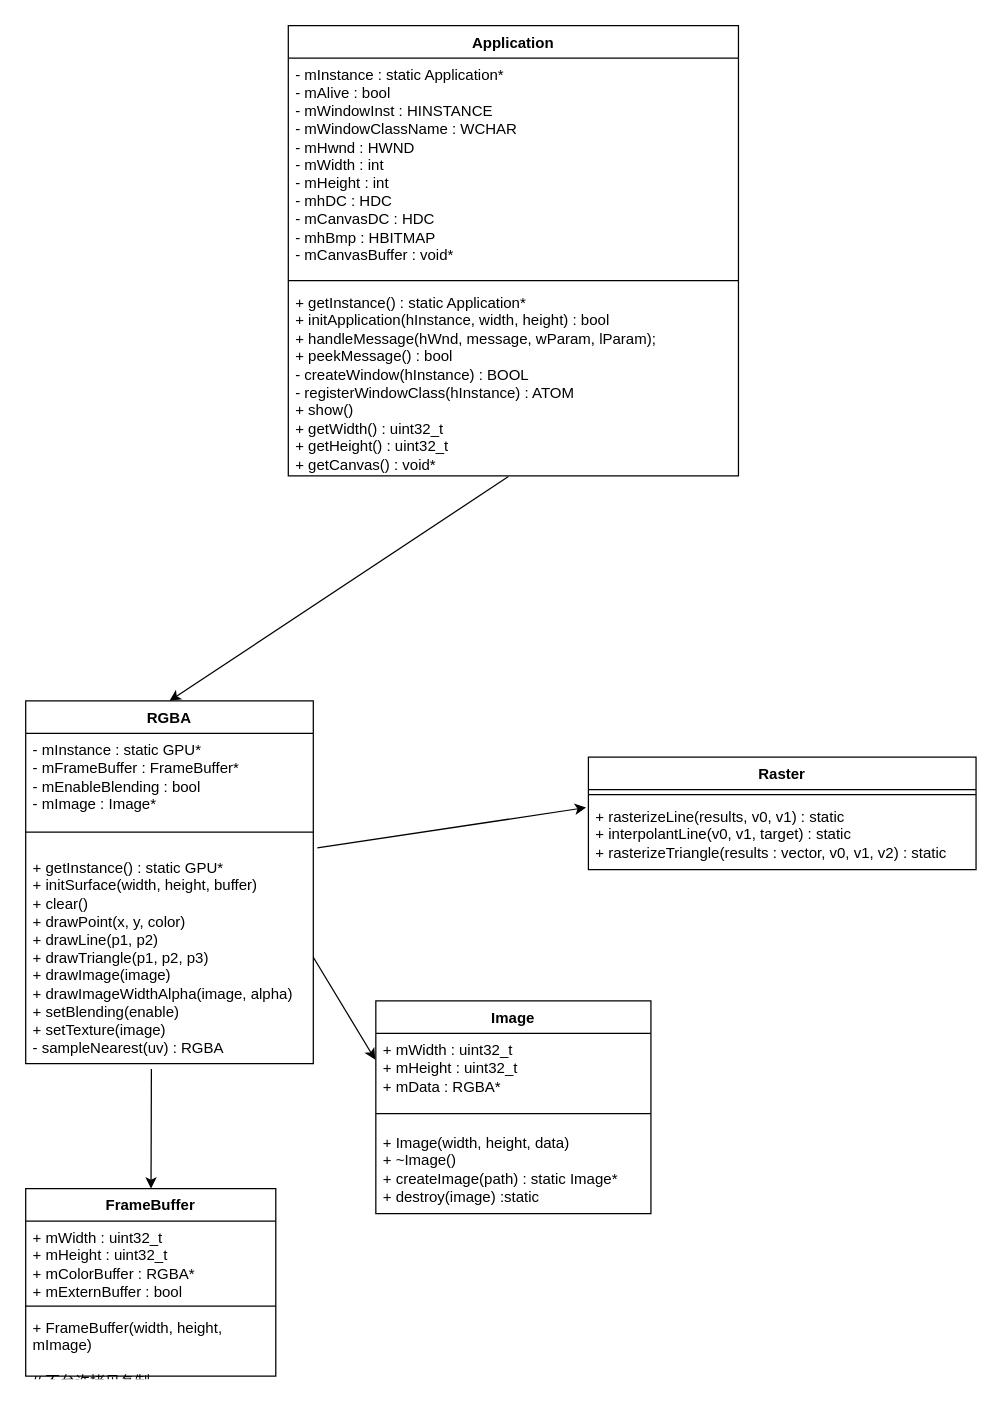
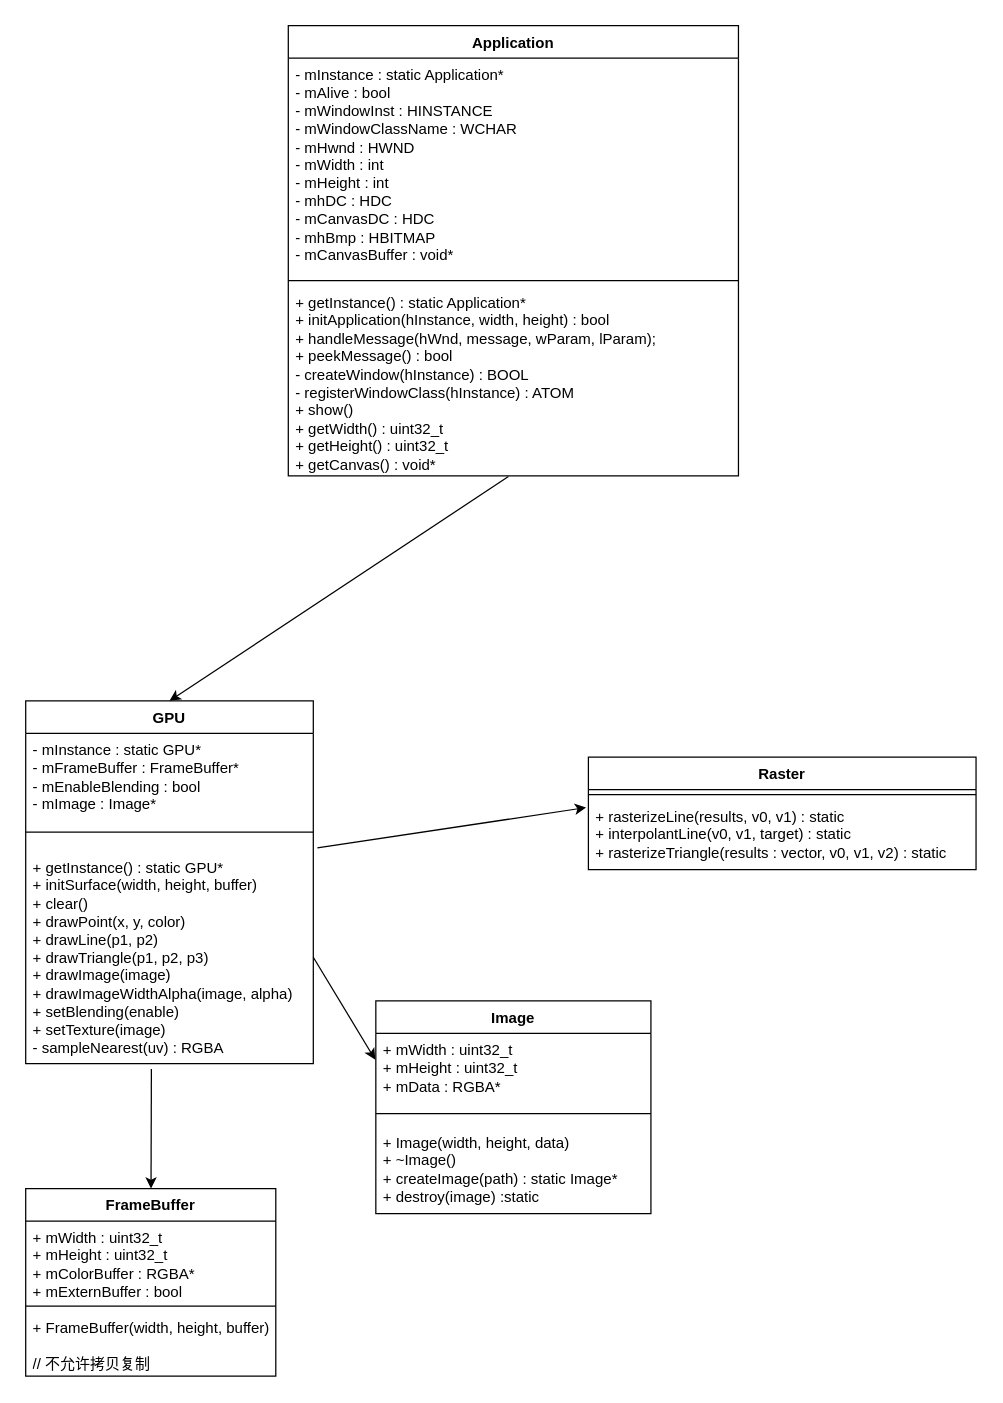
(169, 718) -> (169, 718)
(152, 1346) -> (152, 1346)
